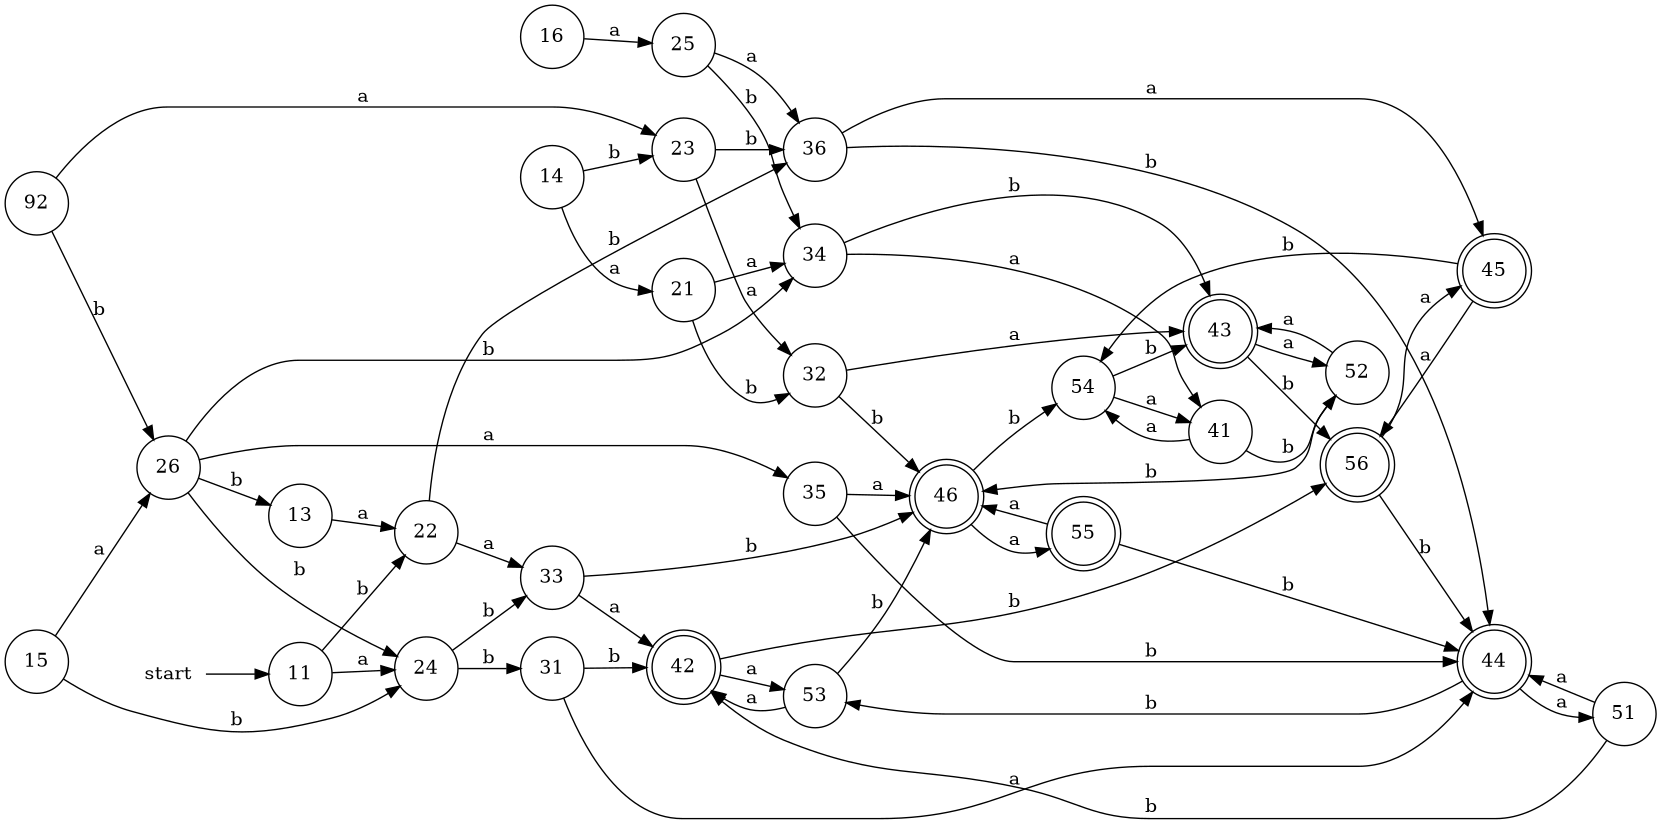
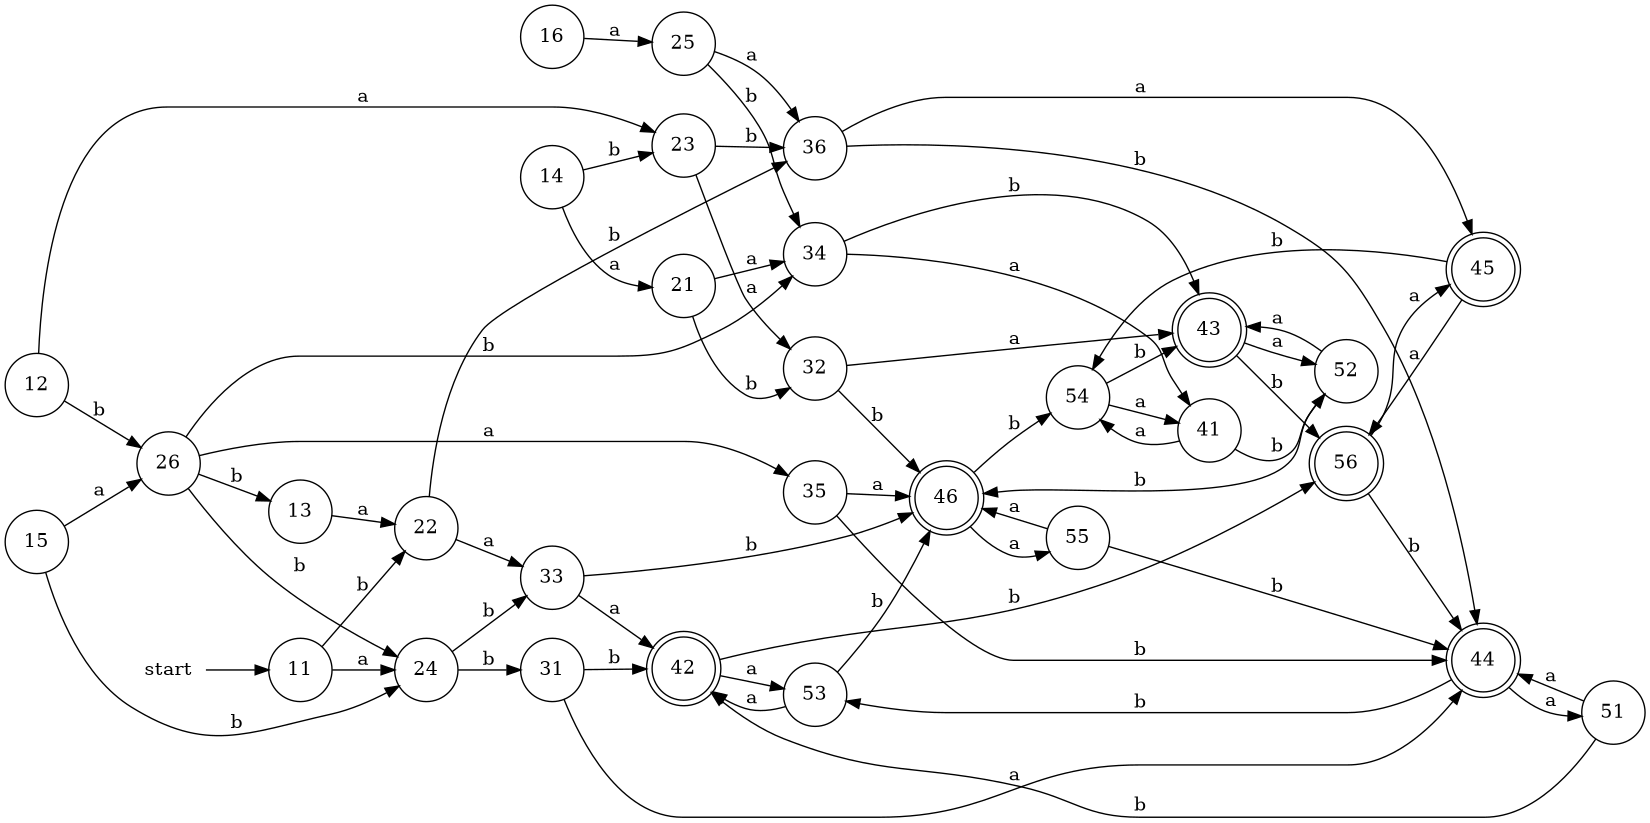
(37, 203) -> (37, 385)
(1084, 534) -> (1078, 538)
